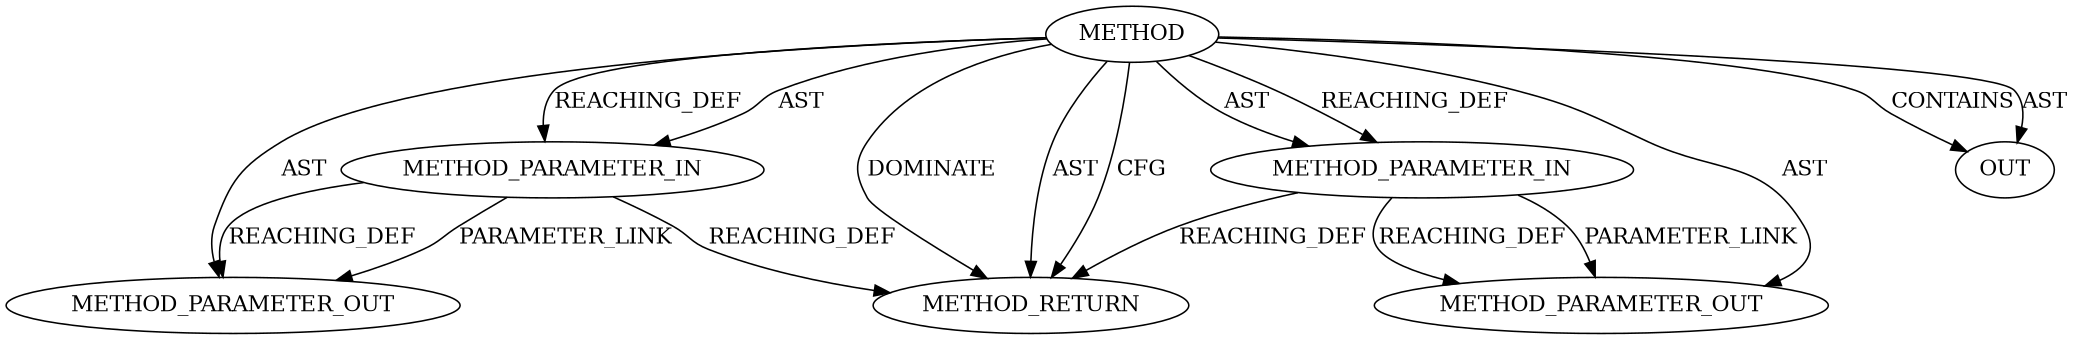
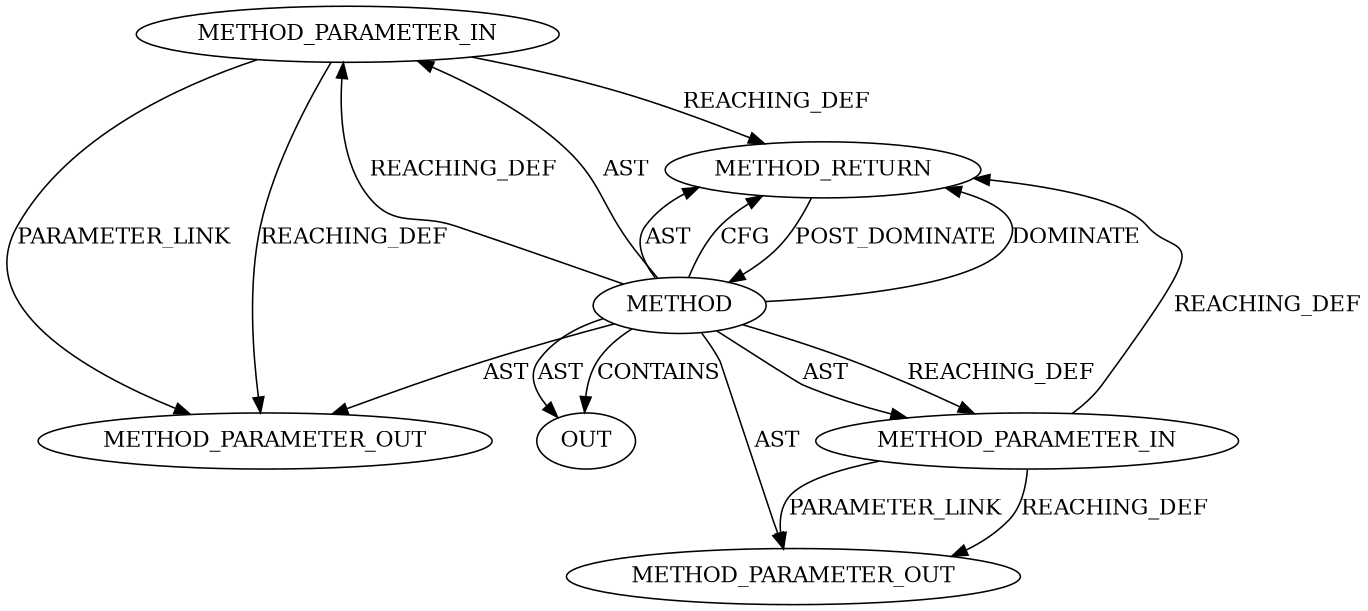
none -> (783, 242)
